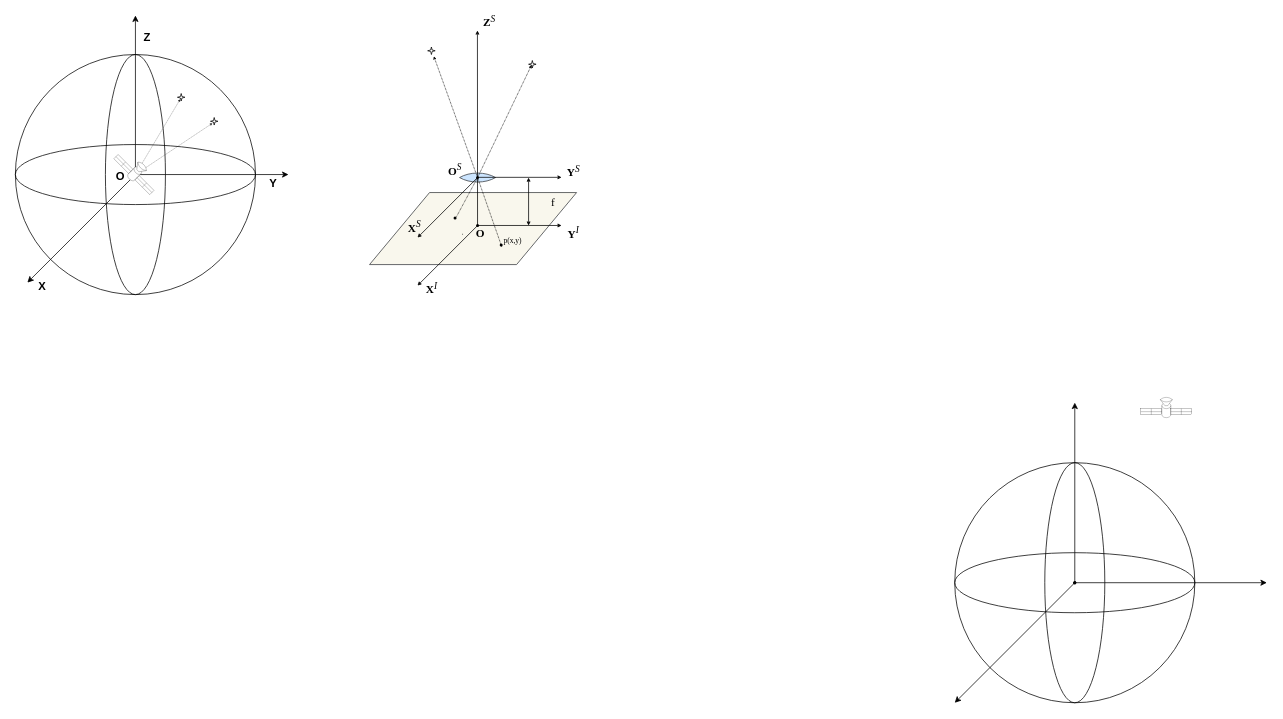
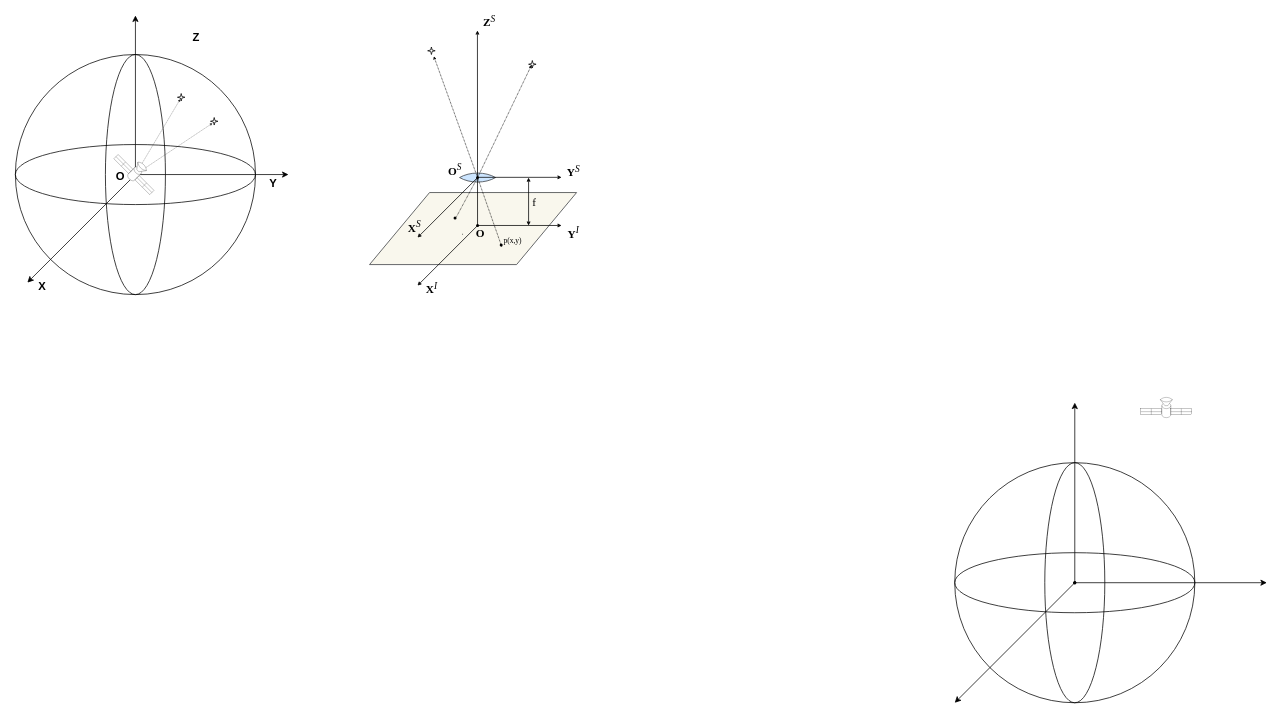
(147, 36) -> (196, 36)
(553, 201) -> (534, 201)
